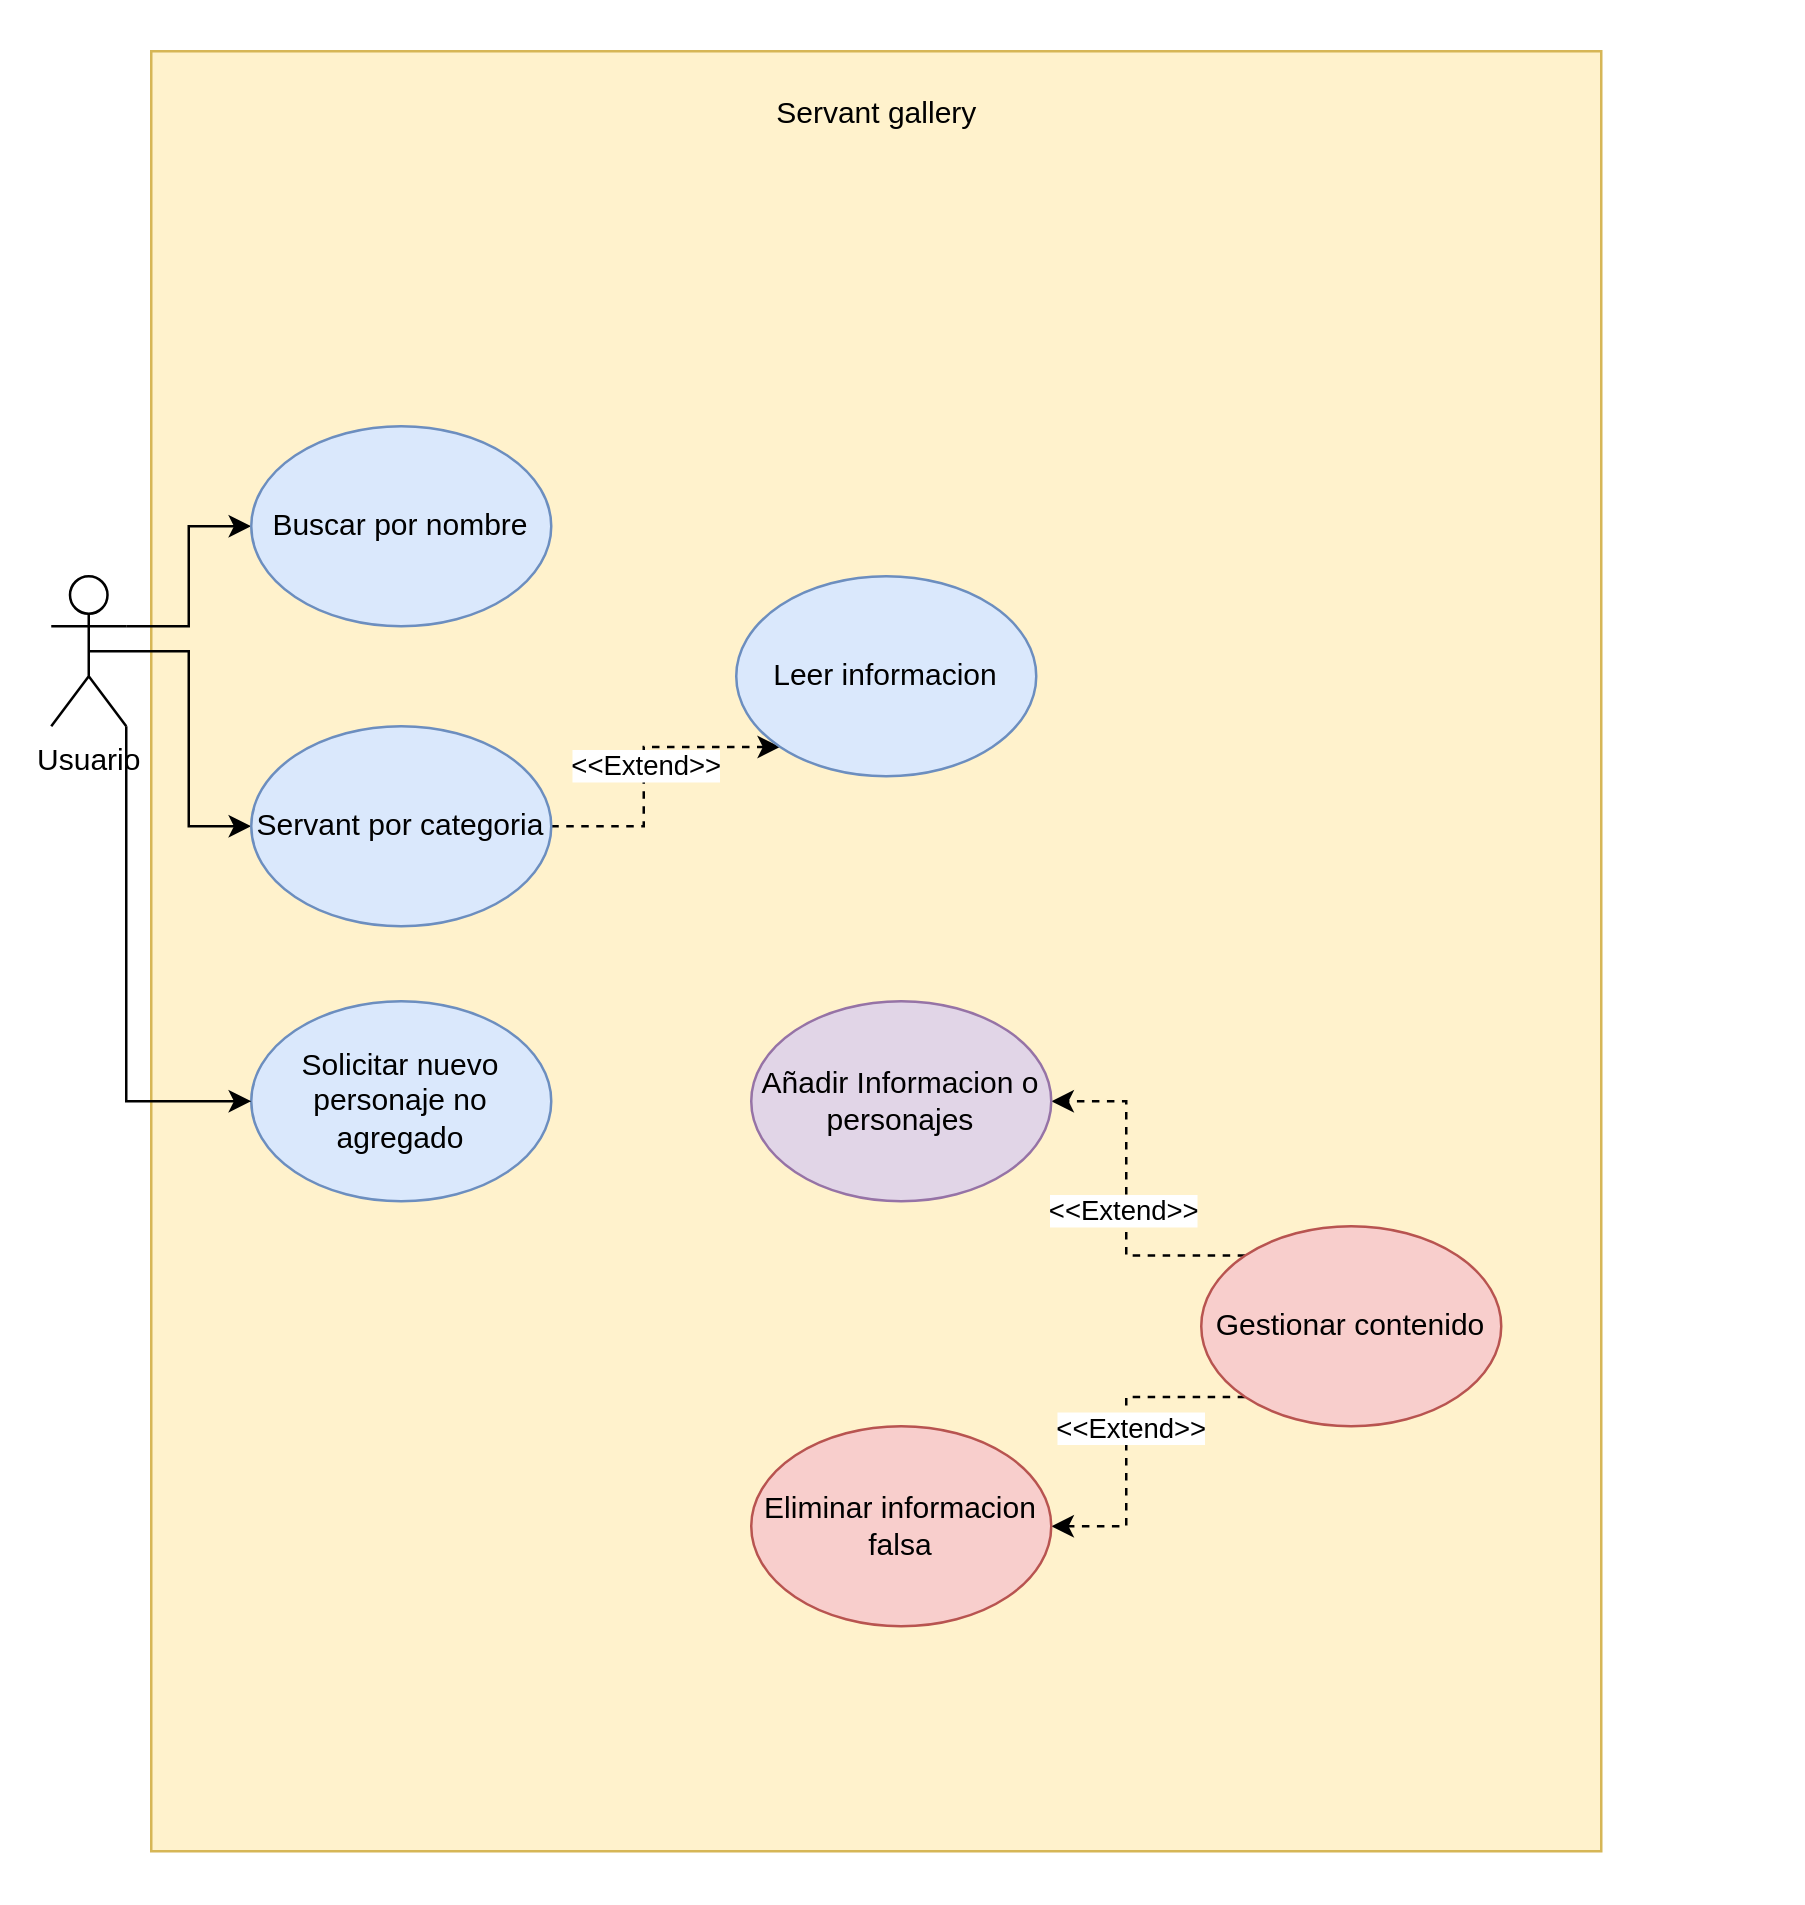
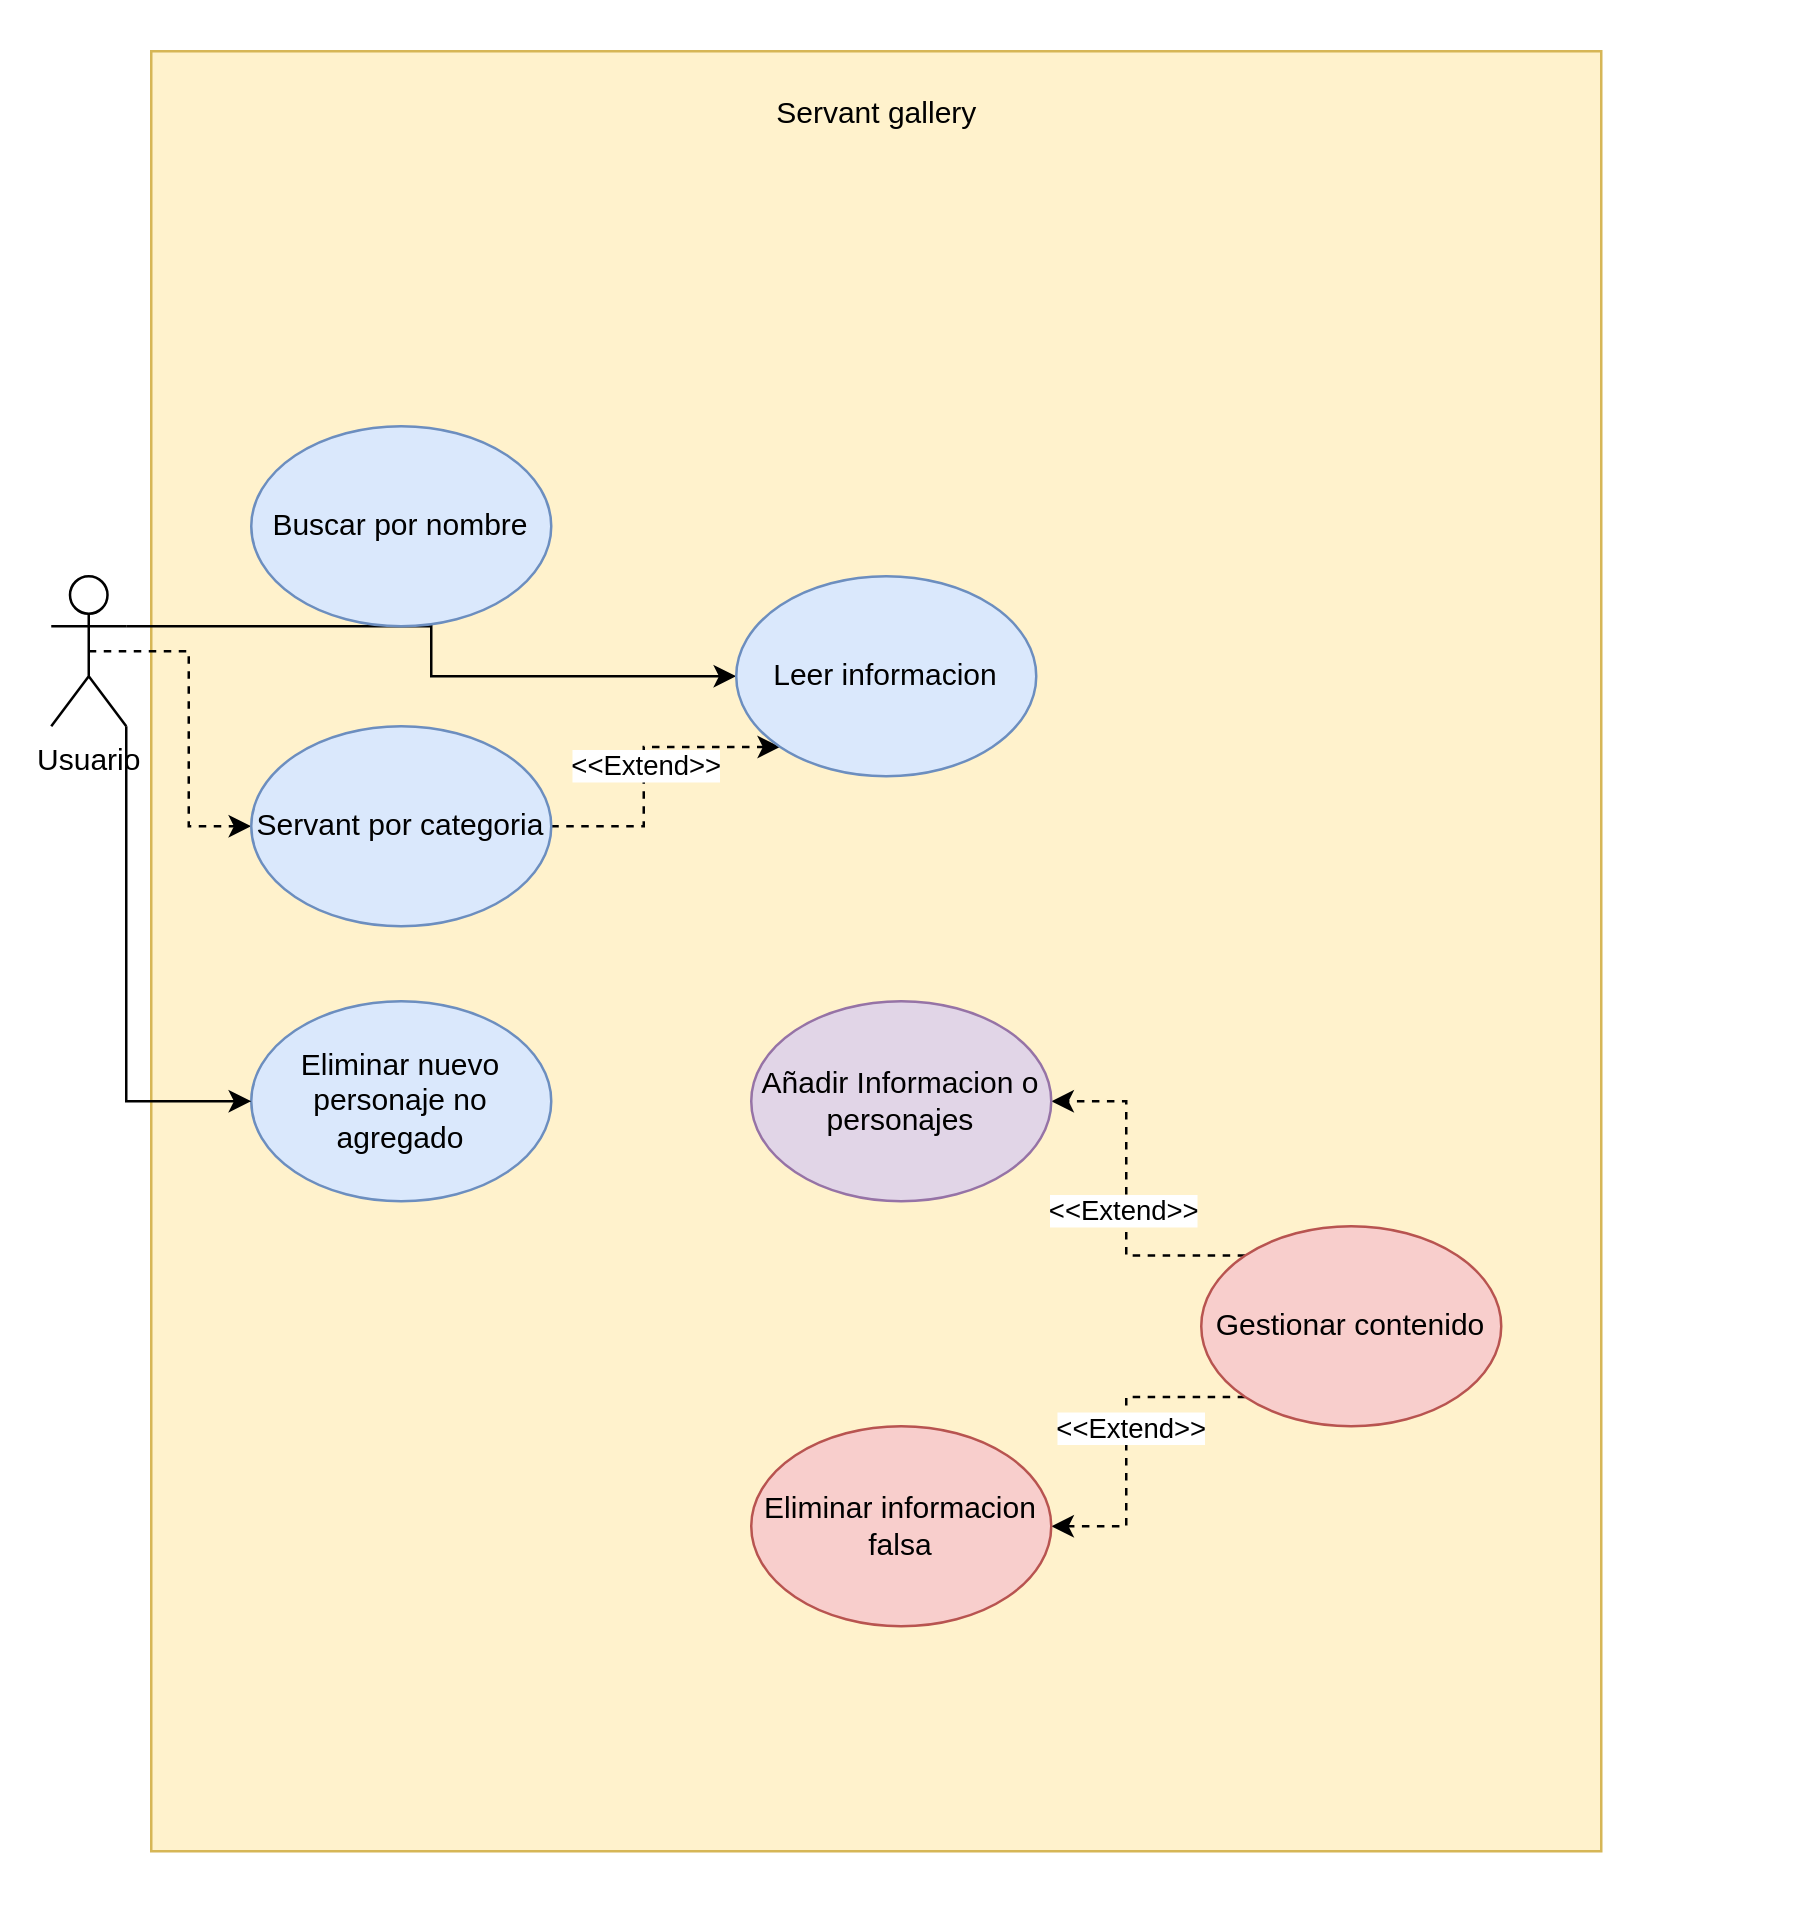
(189, 555) -> (541, 676)
(189, 722) -> (189, 722)
(401, 1101) -> (401, 1101)
